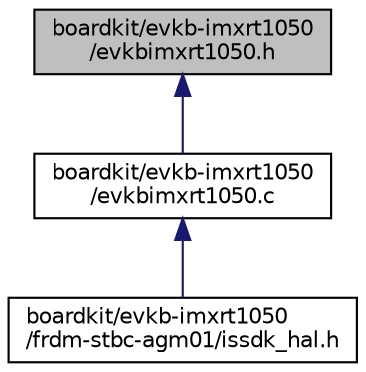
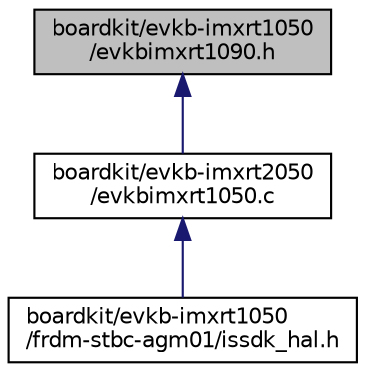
(183, 42) -> (183, 42)
(183, 186) -> (183, 186)
